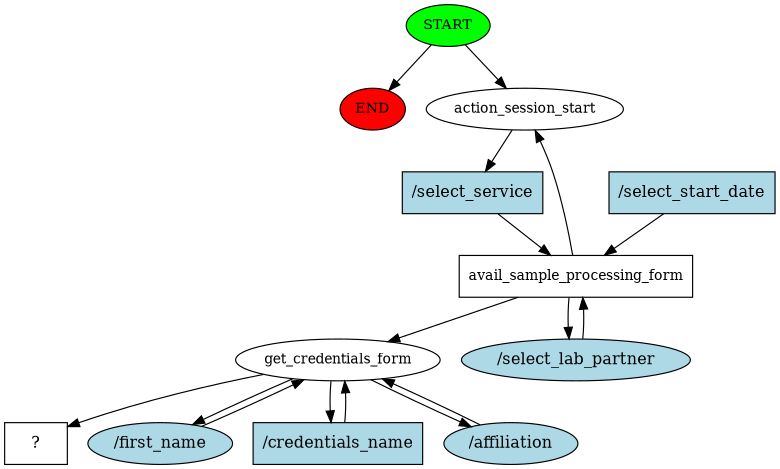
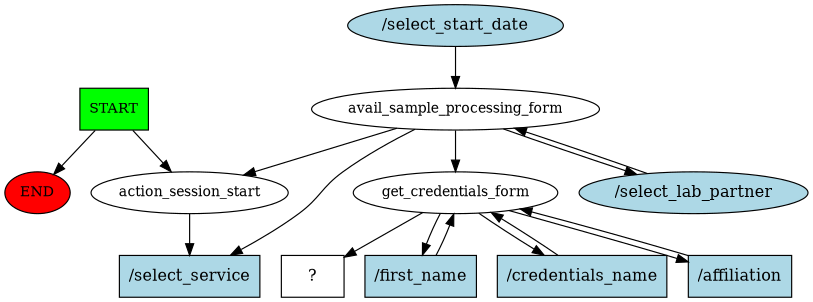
(448, 26) -> (114, 109)
(692, 193) -> (456, 26)
(520, 231) -> (326, 187)
(576, 276) -> (456, 109)
(160, 444) -> (421, 276)
(511, 444) -> (740, 276)
